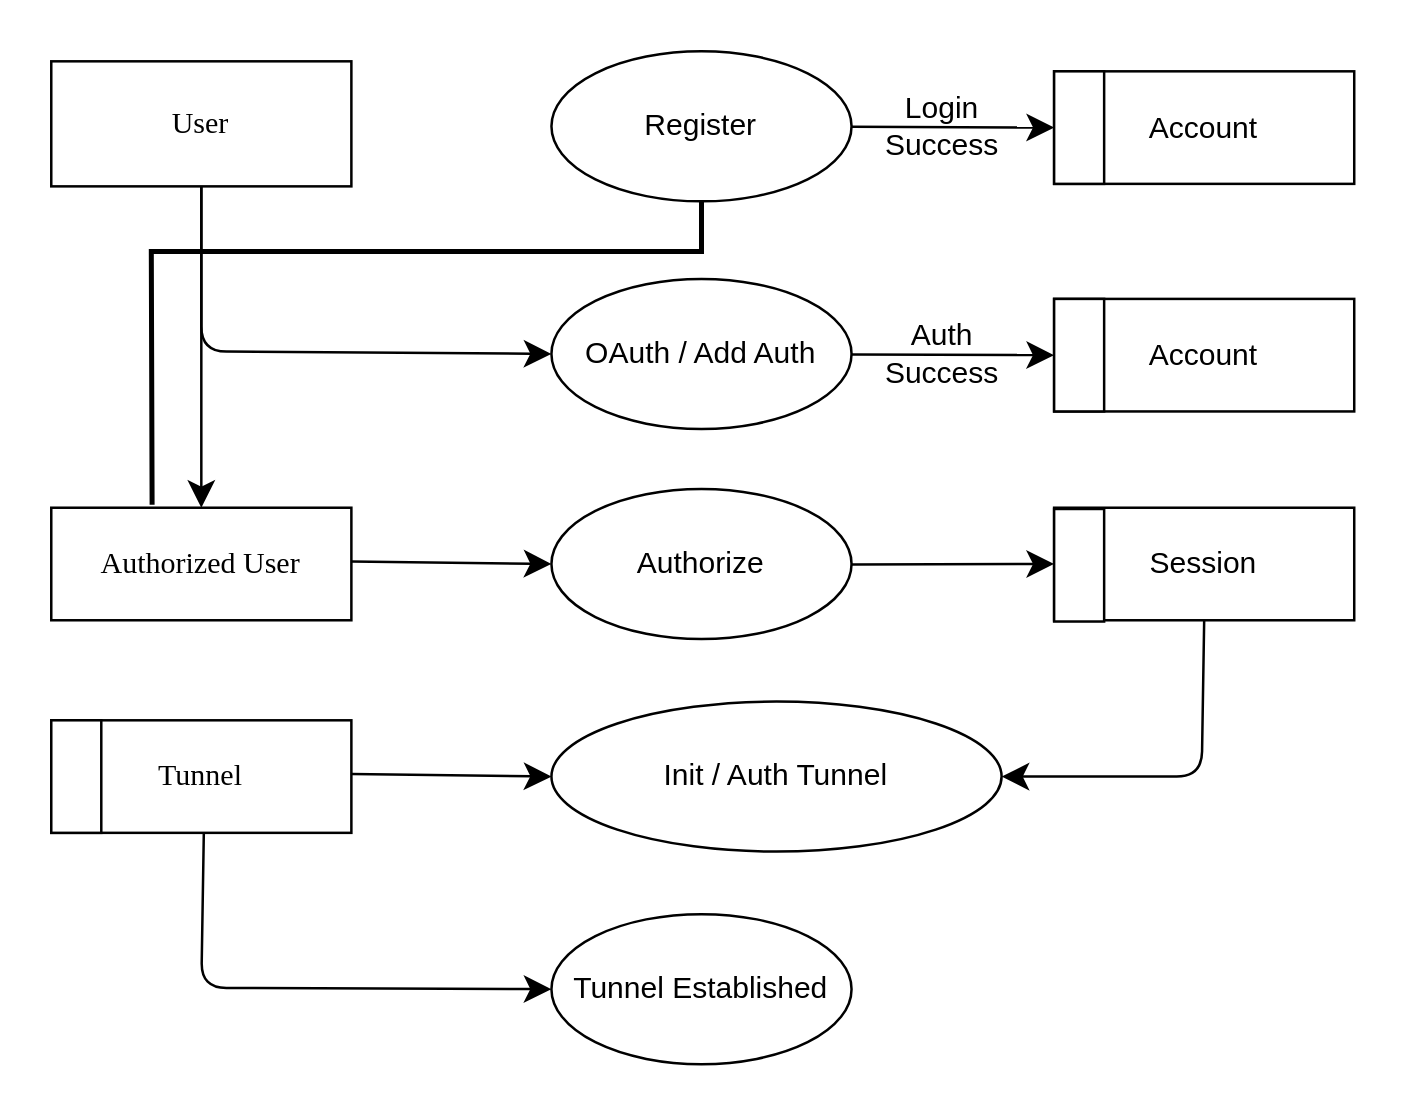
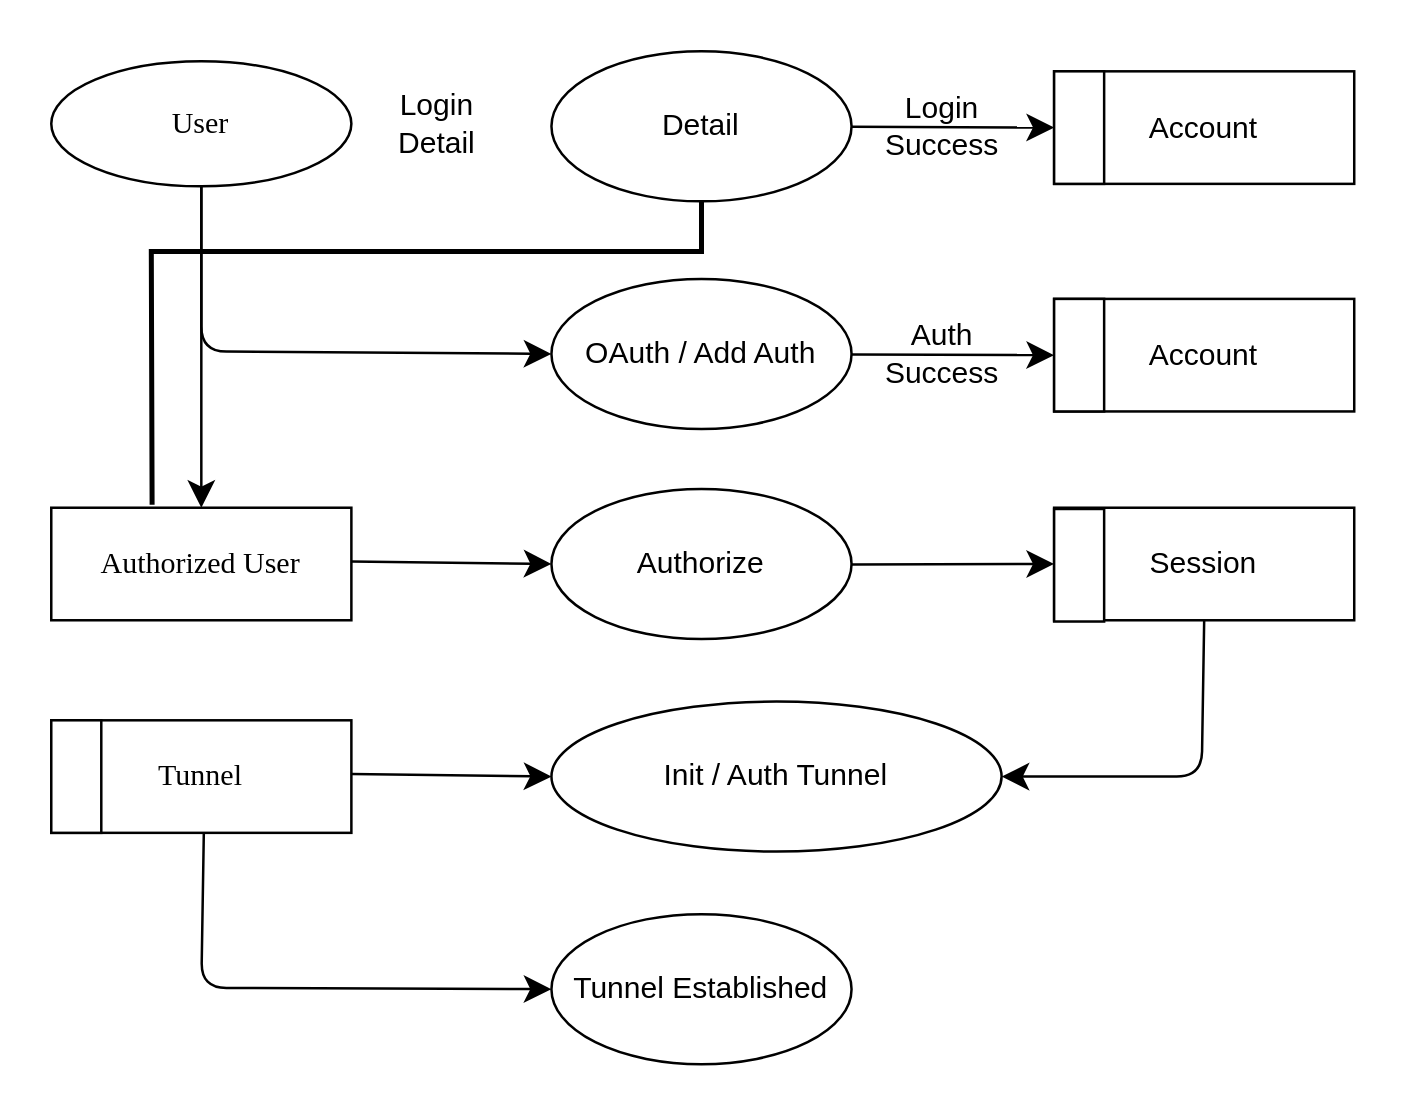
(201, 124) -> (201, 124)
none -> (436, 124)
(701, 126) -> (701, 126)
